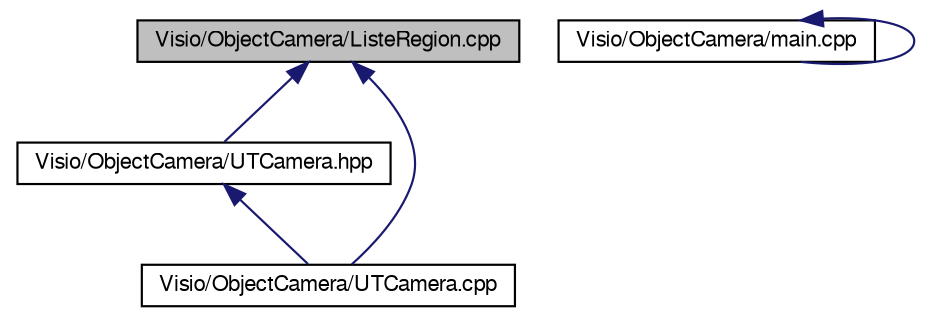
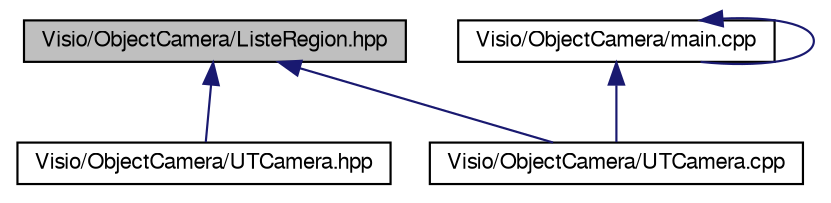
(328, 41) -> (215, 41)
(274, 232) -> (616, 114)
